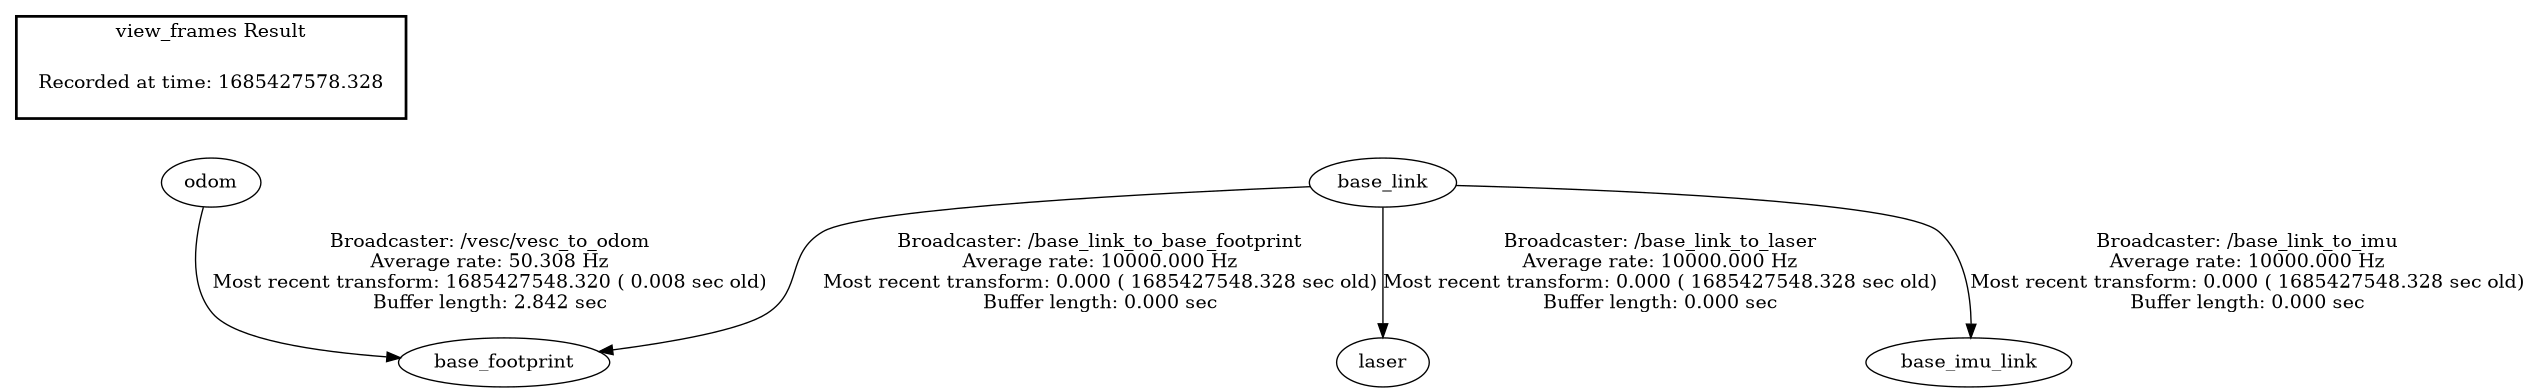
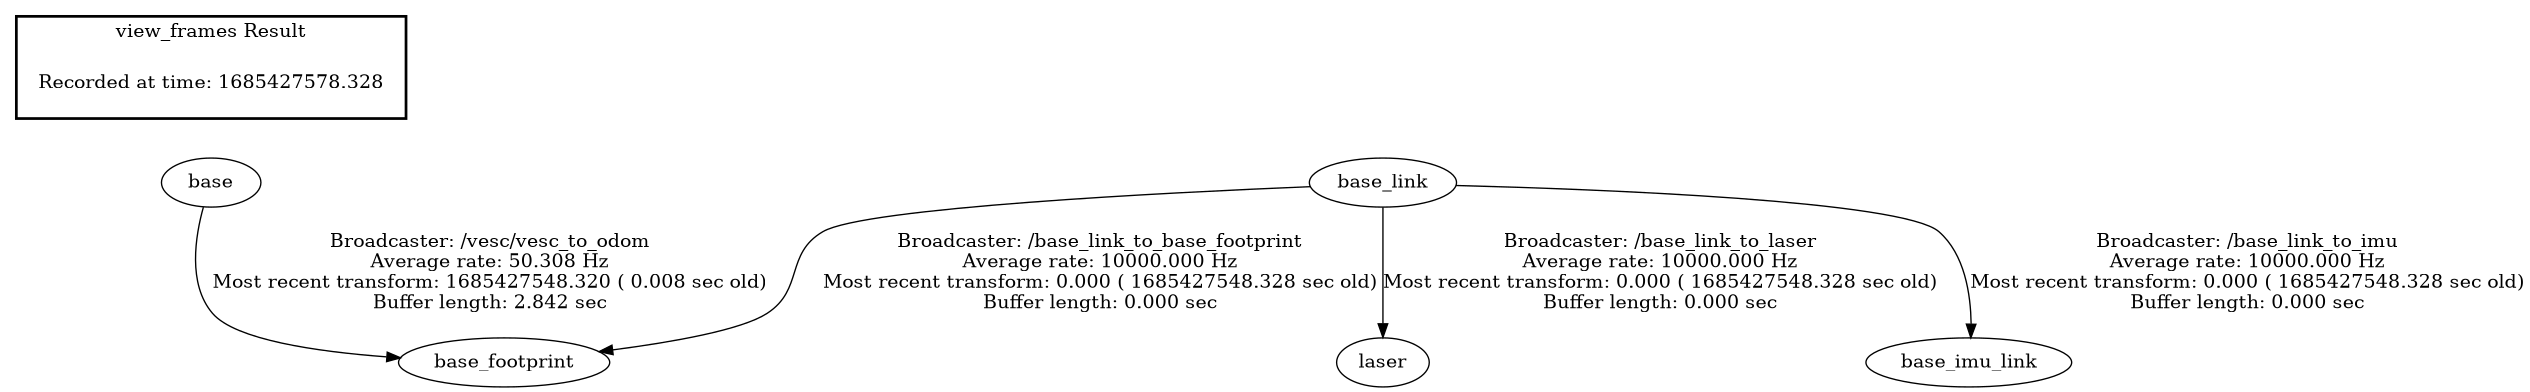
(211, 183) -> (211, 183)
